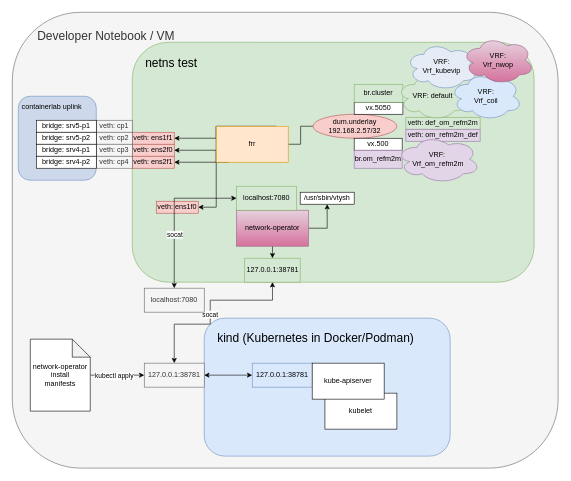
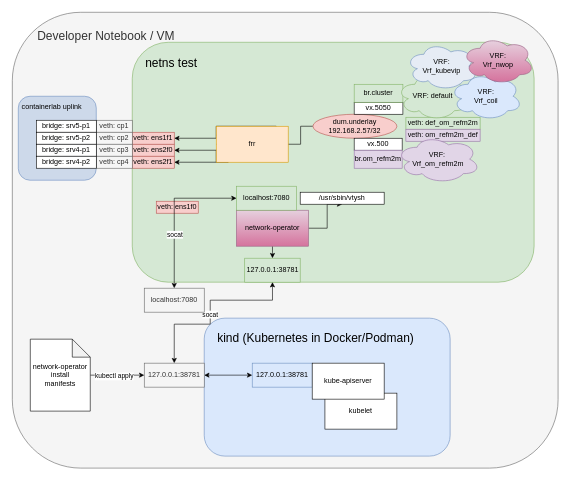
(327, 198) -> (342, 198)
(203, 207) -> none
